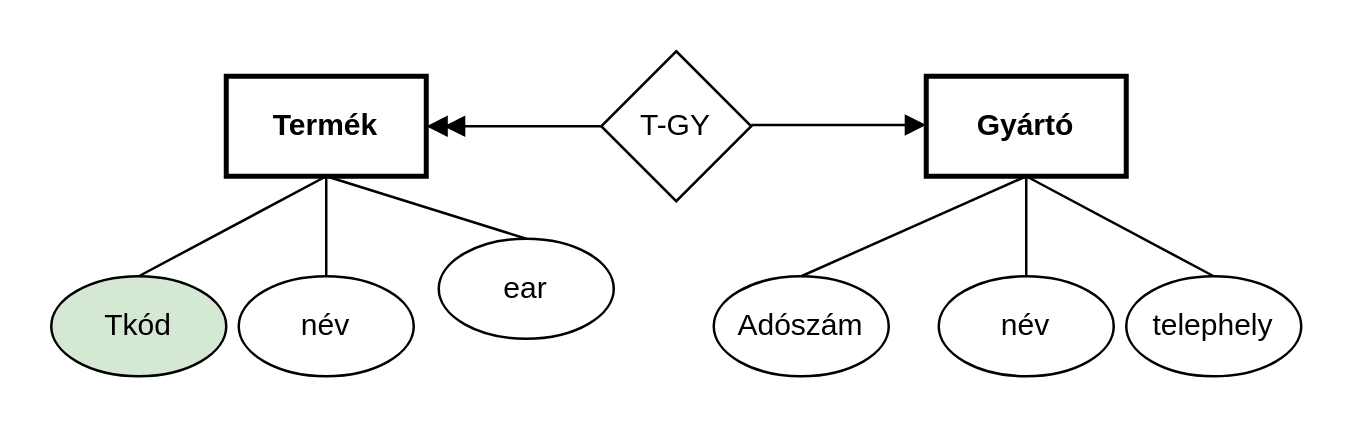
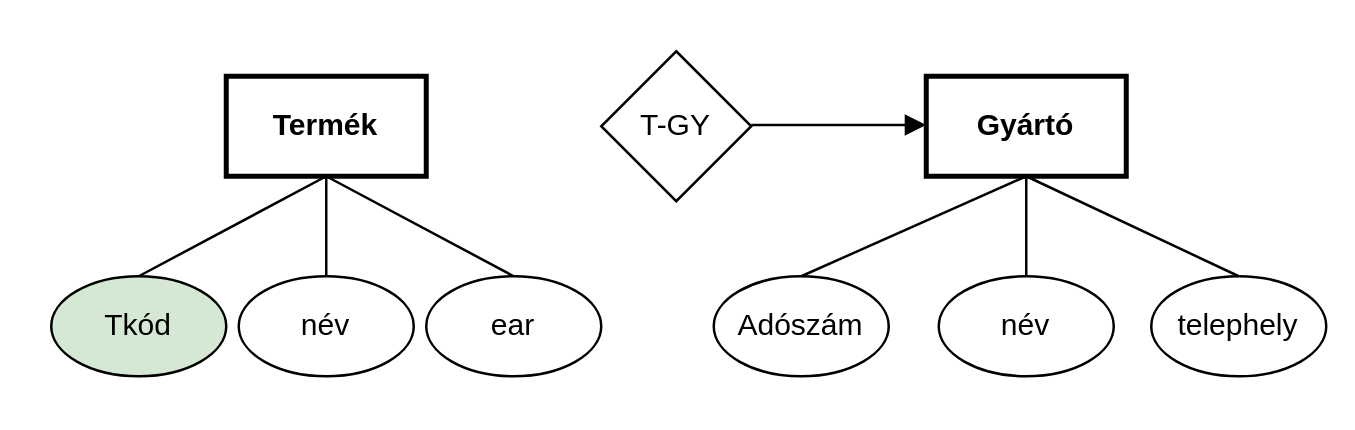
(533, 126) -> none
(526, 289) -> (514, 326)
(1214, 326) -> (1239, 326)
